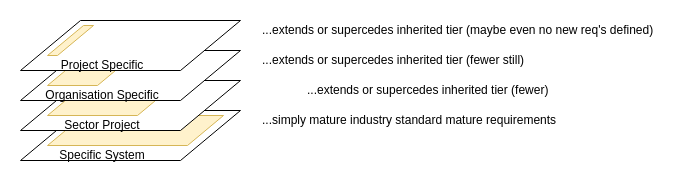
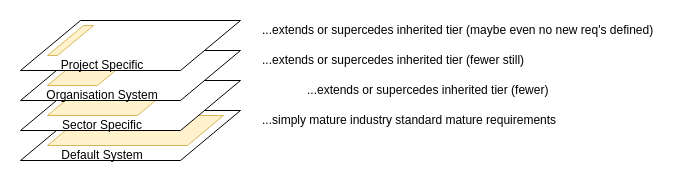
(103, 96) -> (103, 96)
(103, 126) -> (103, 126)
(103, 156) -> (103, 156)
